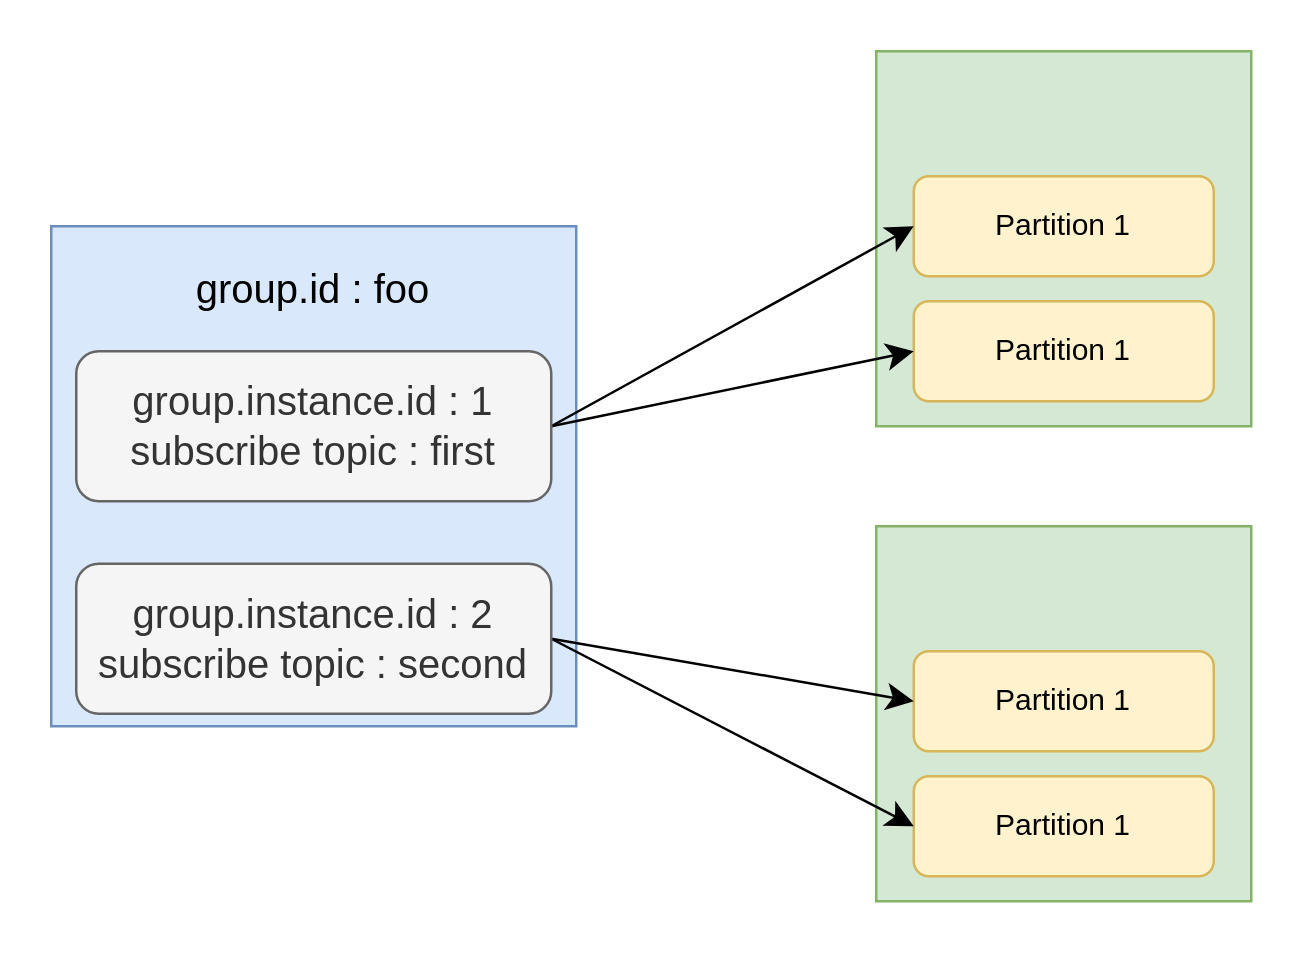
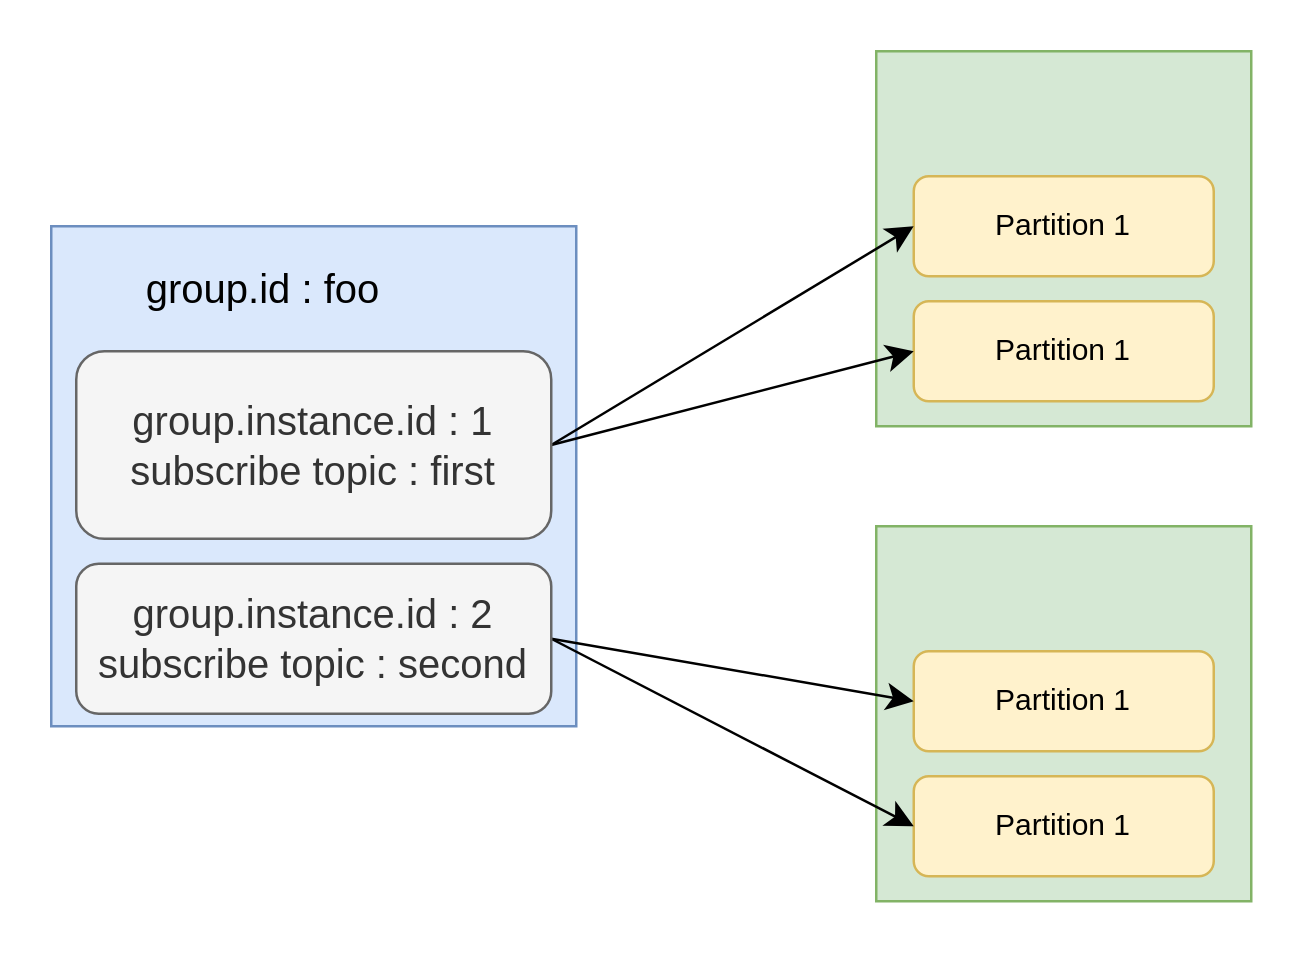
(314, 289) -> (264, 289)
(314, 426) -> (314, 445)
